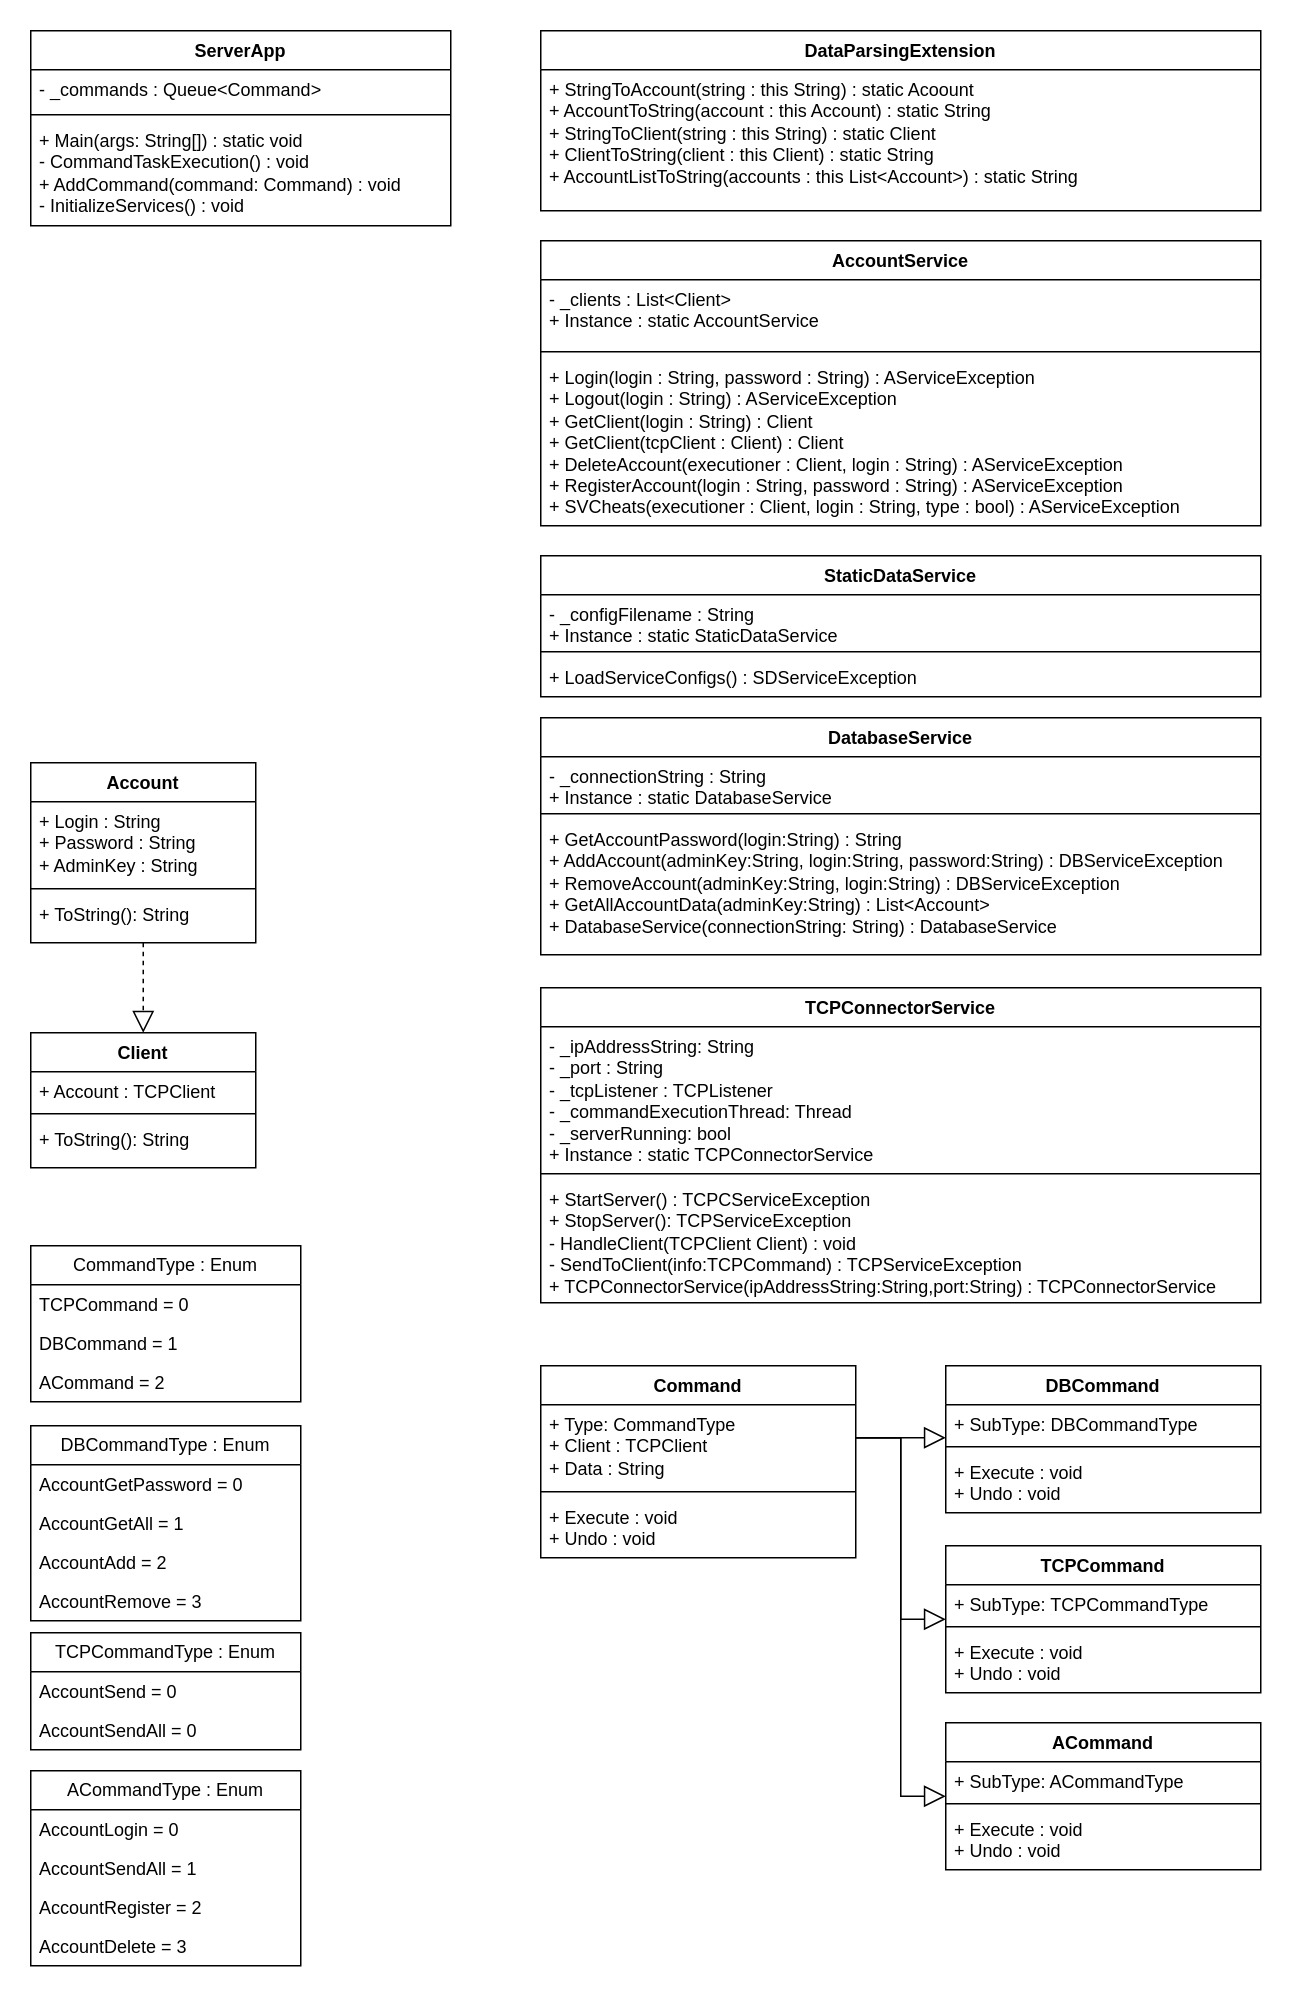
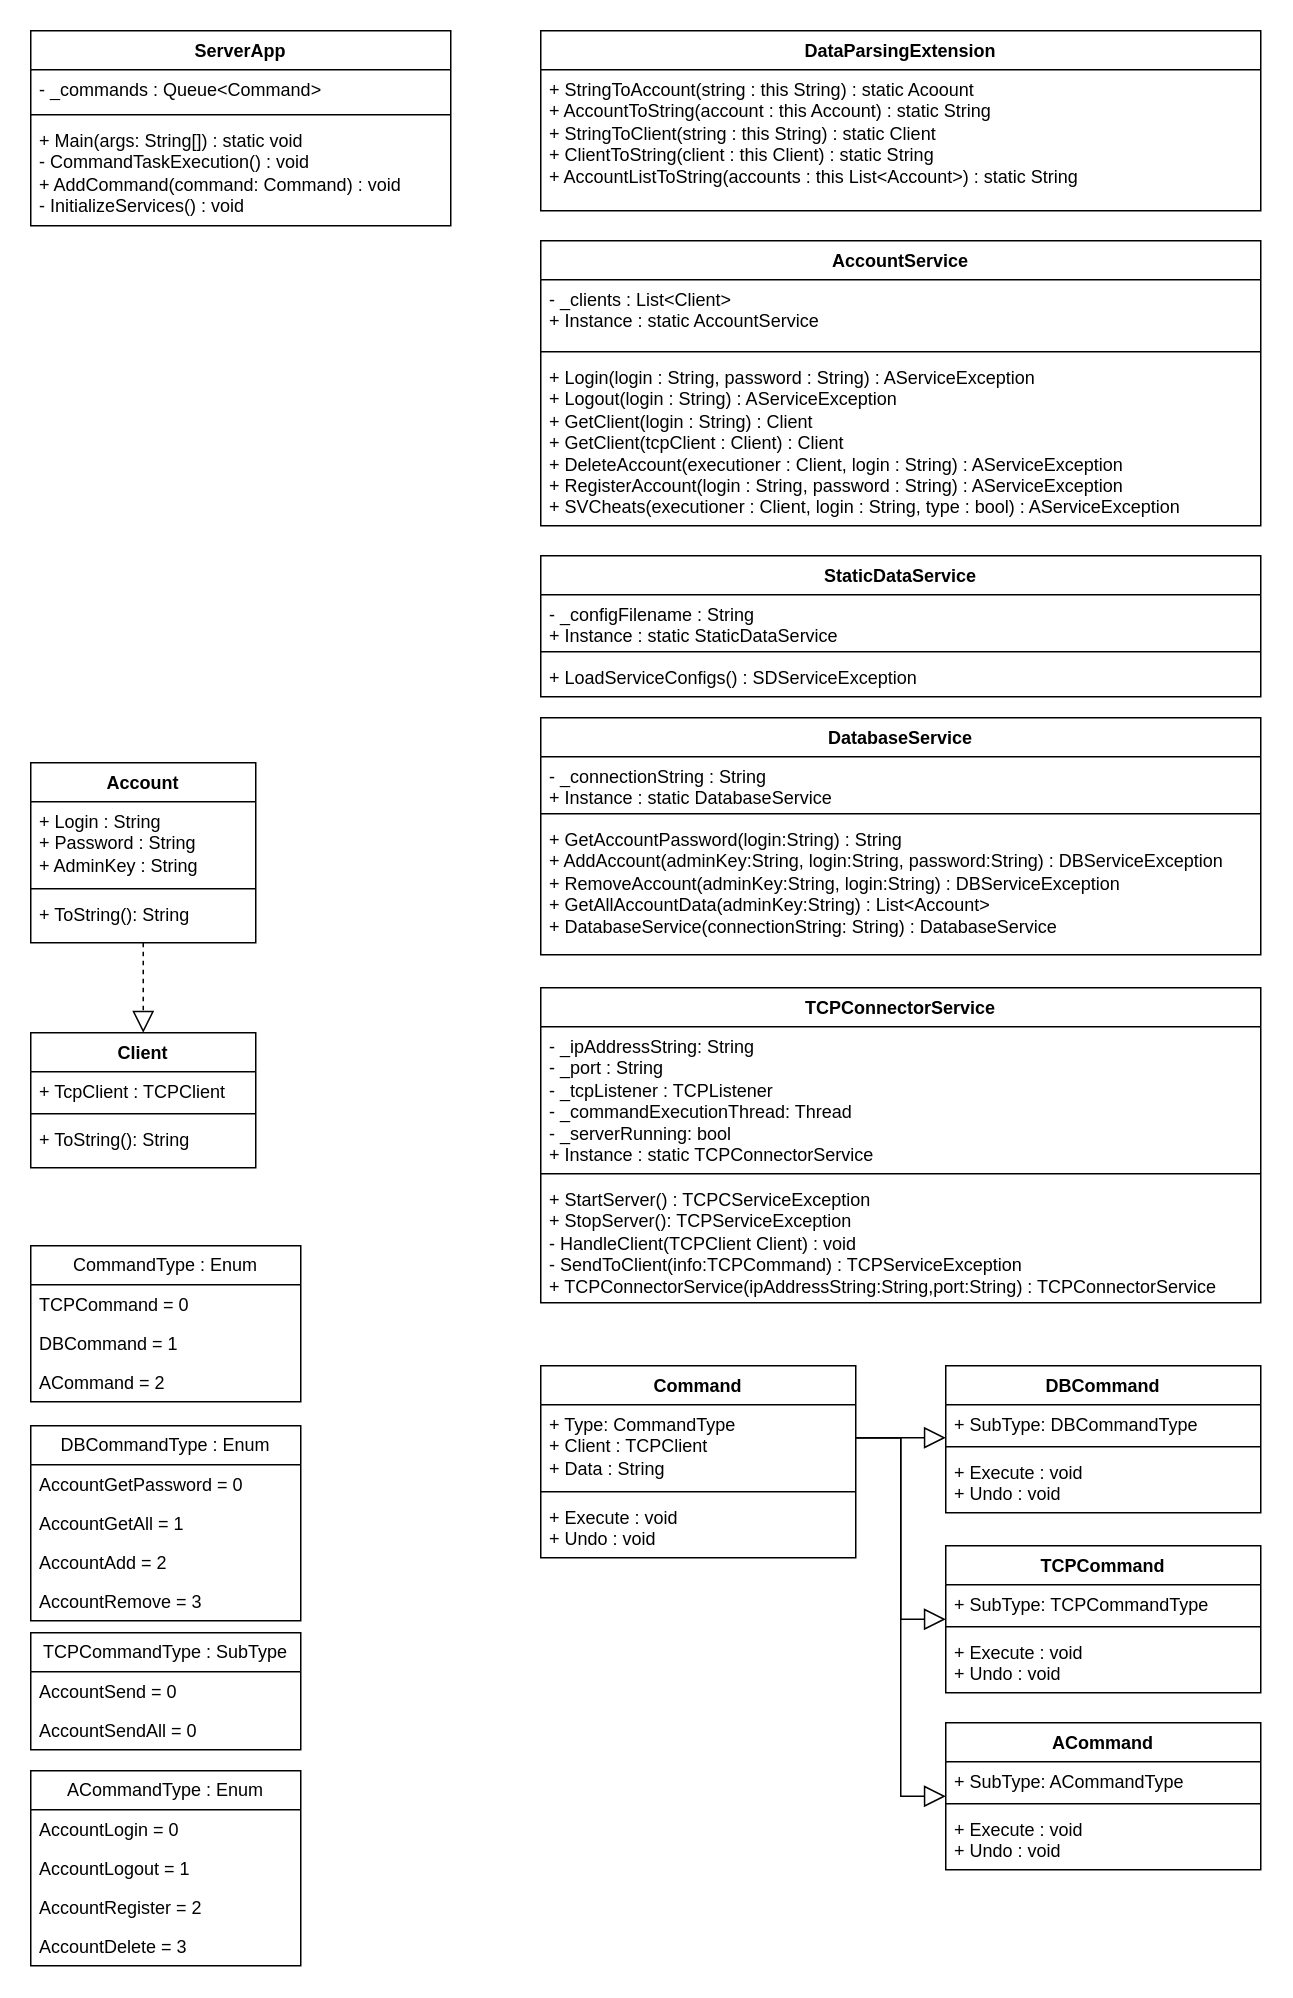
(132, 1093) -> (137, 1093)
(166, 1652) -> (166, 1652)
(121, 1870) -> (121, 1870)
